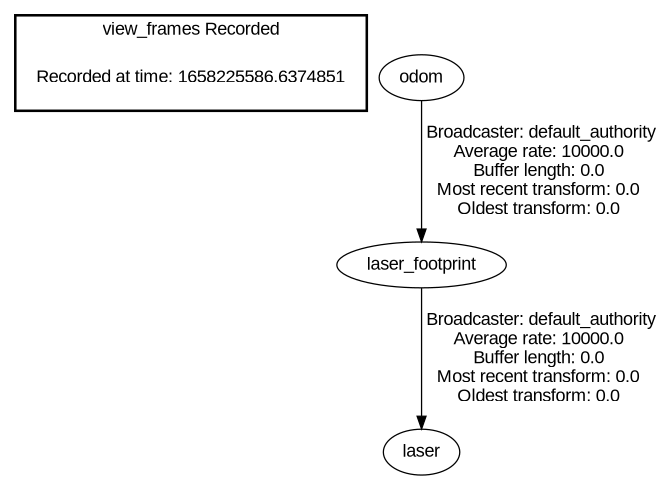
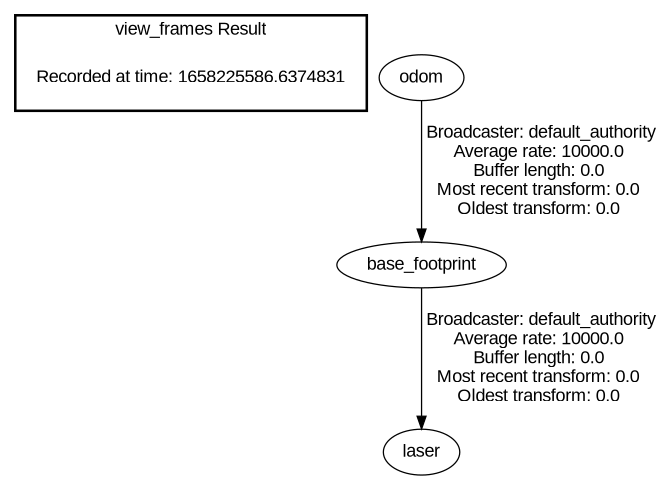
(191, 30) -> (191, 30)
(191, 78) -> (191, 78)
(422, 265) -> (422, 265)
